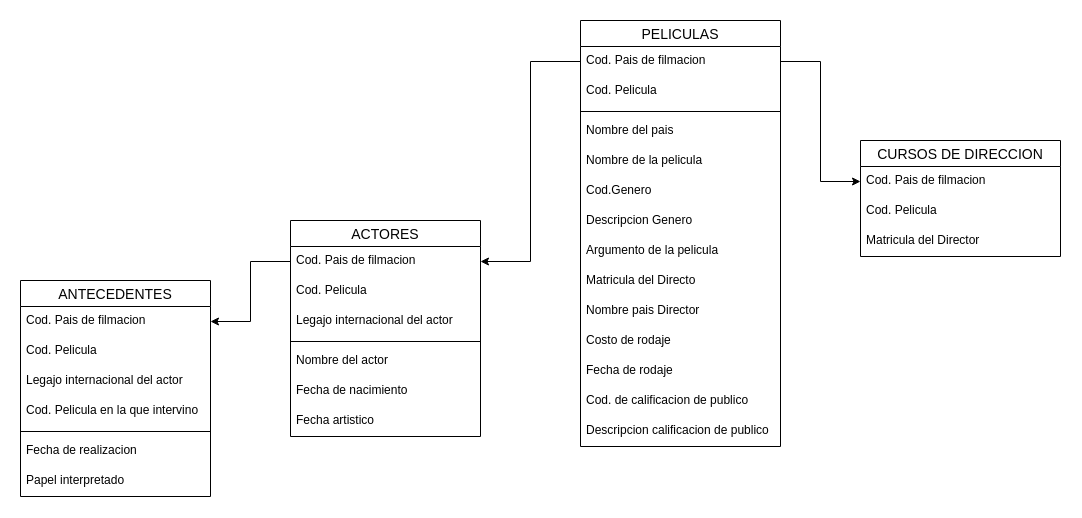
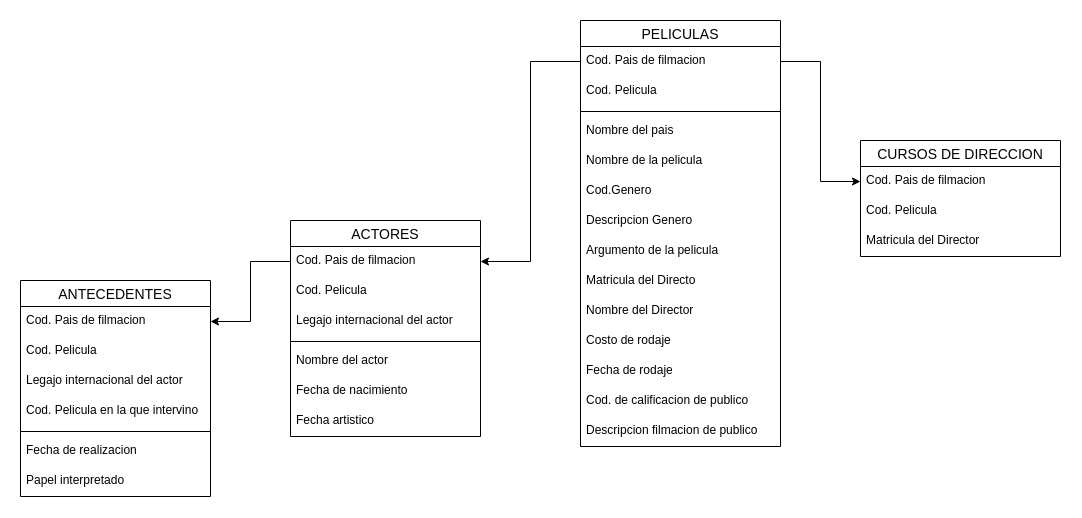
(647, 310) -> (644, 310)
(686, 430) -> (678, 430)
